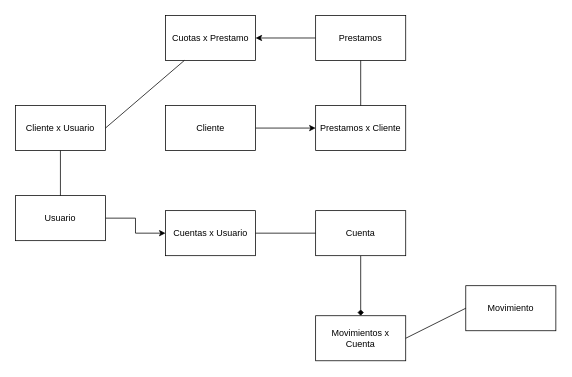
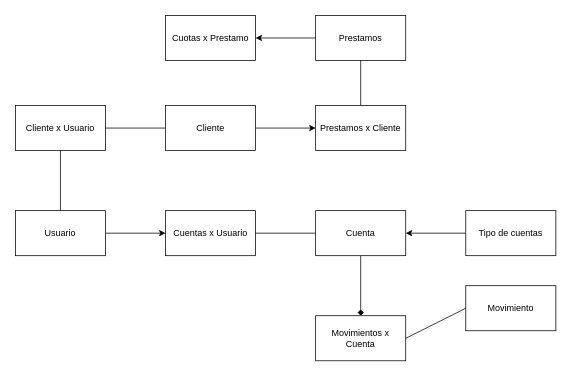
(144, 94) -> (135, 128)
(60, 218) -> (60, 233)
none -> (412, 233)
none -> (510, 233)
